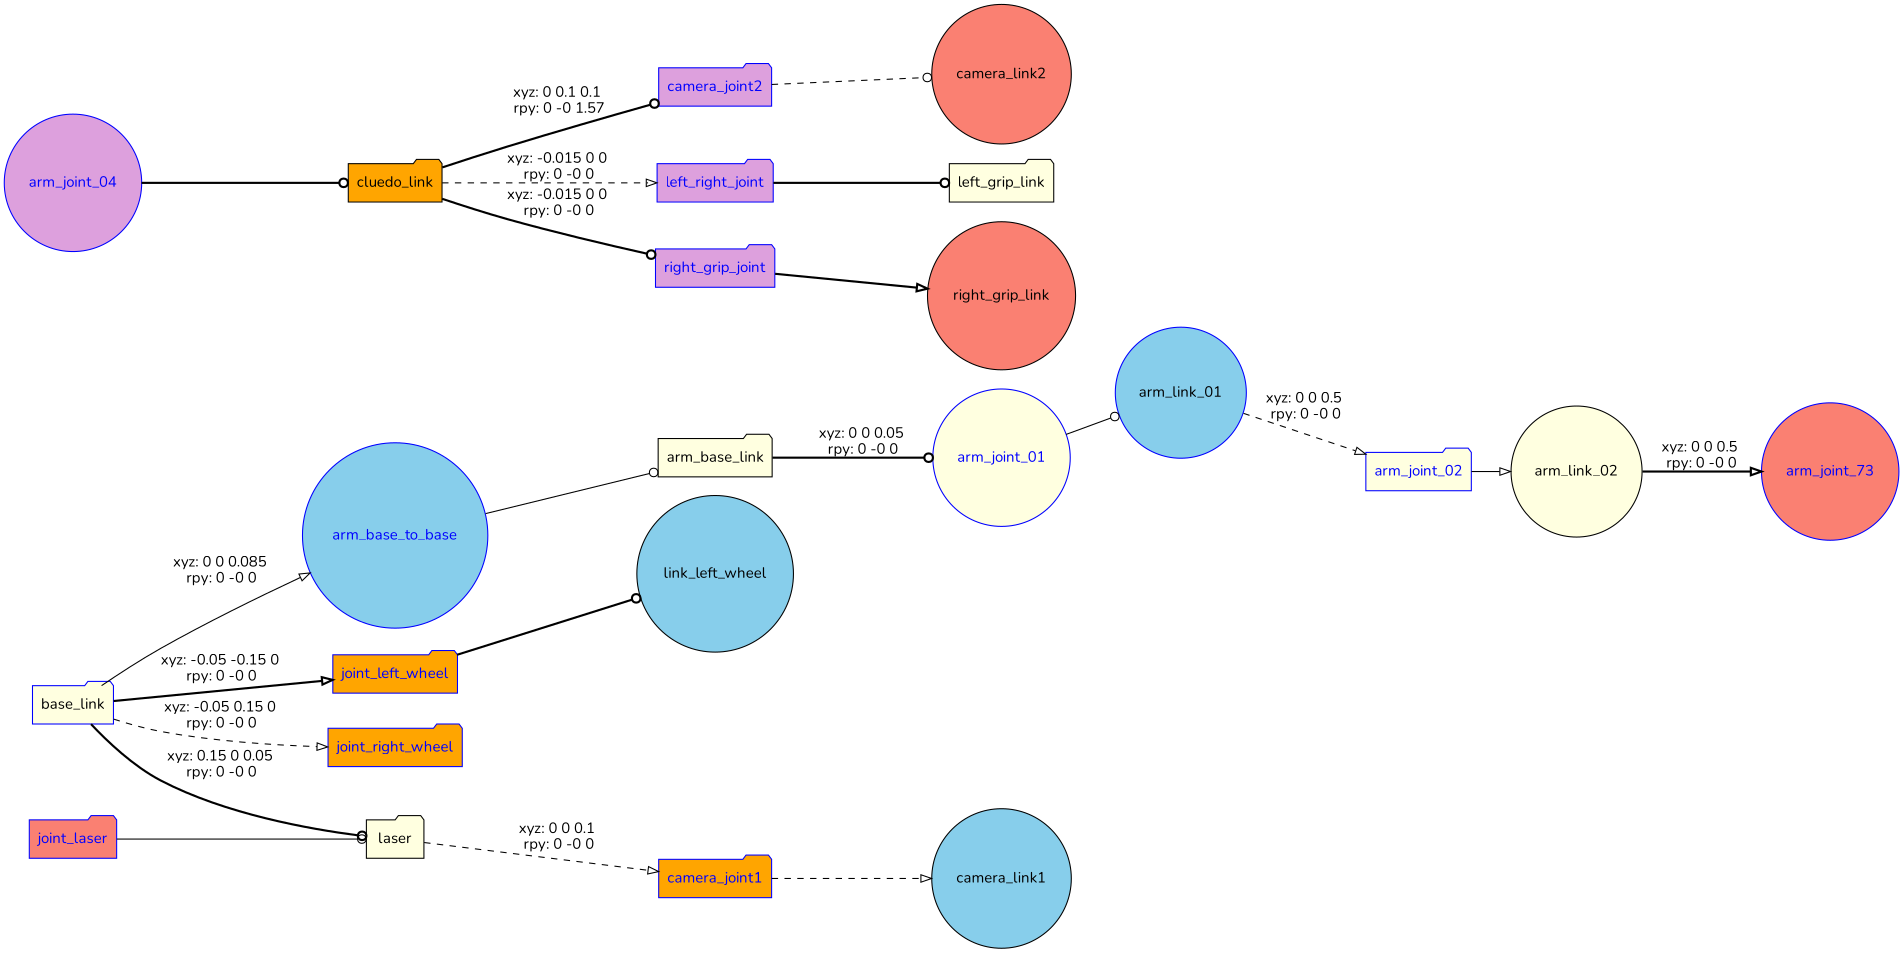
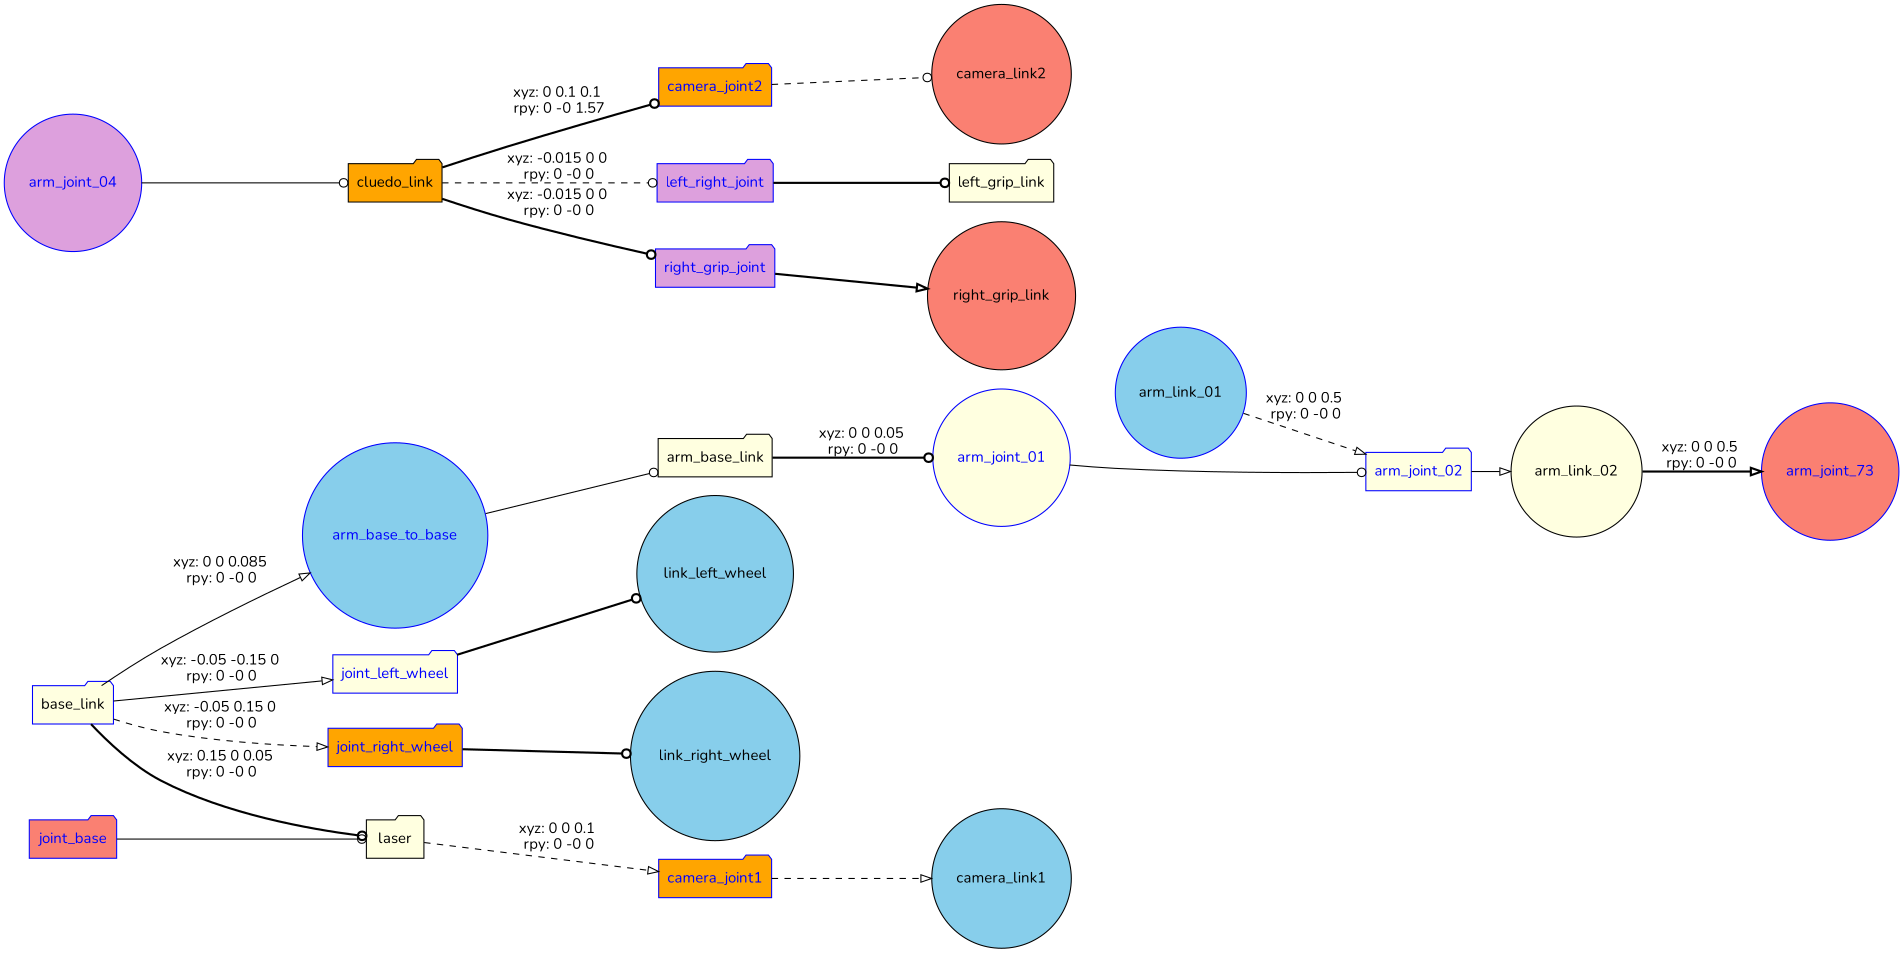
(715, 87) -> (715, 87)
(240, 183) -> (240, 183)
(545, 183) -> (545, 183)
(1088, 426) -> (1213, 472)
(395, 674) -> (395, 674)
(218, 691) -> (218, 691)
none -> (715, 756)
(73, 839) -> (73, 839)
